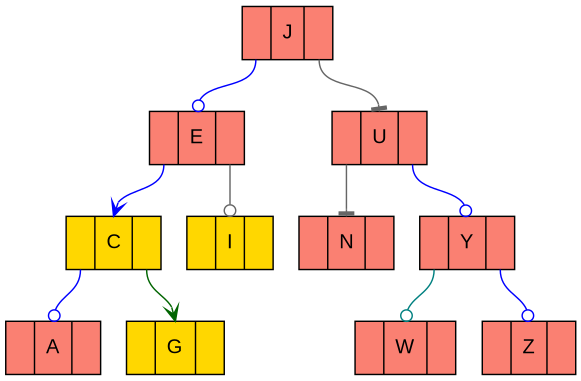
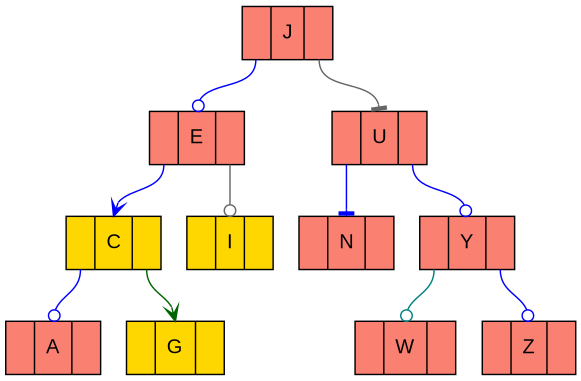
(346, 187) -> (346, 187)
